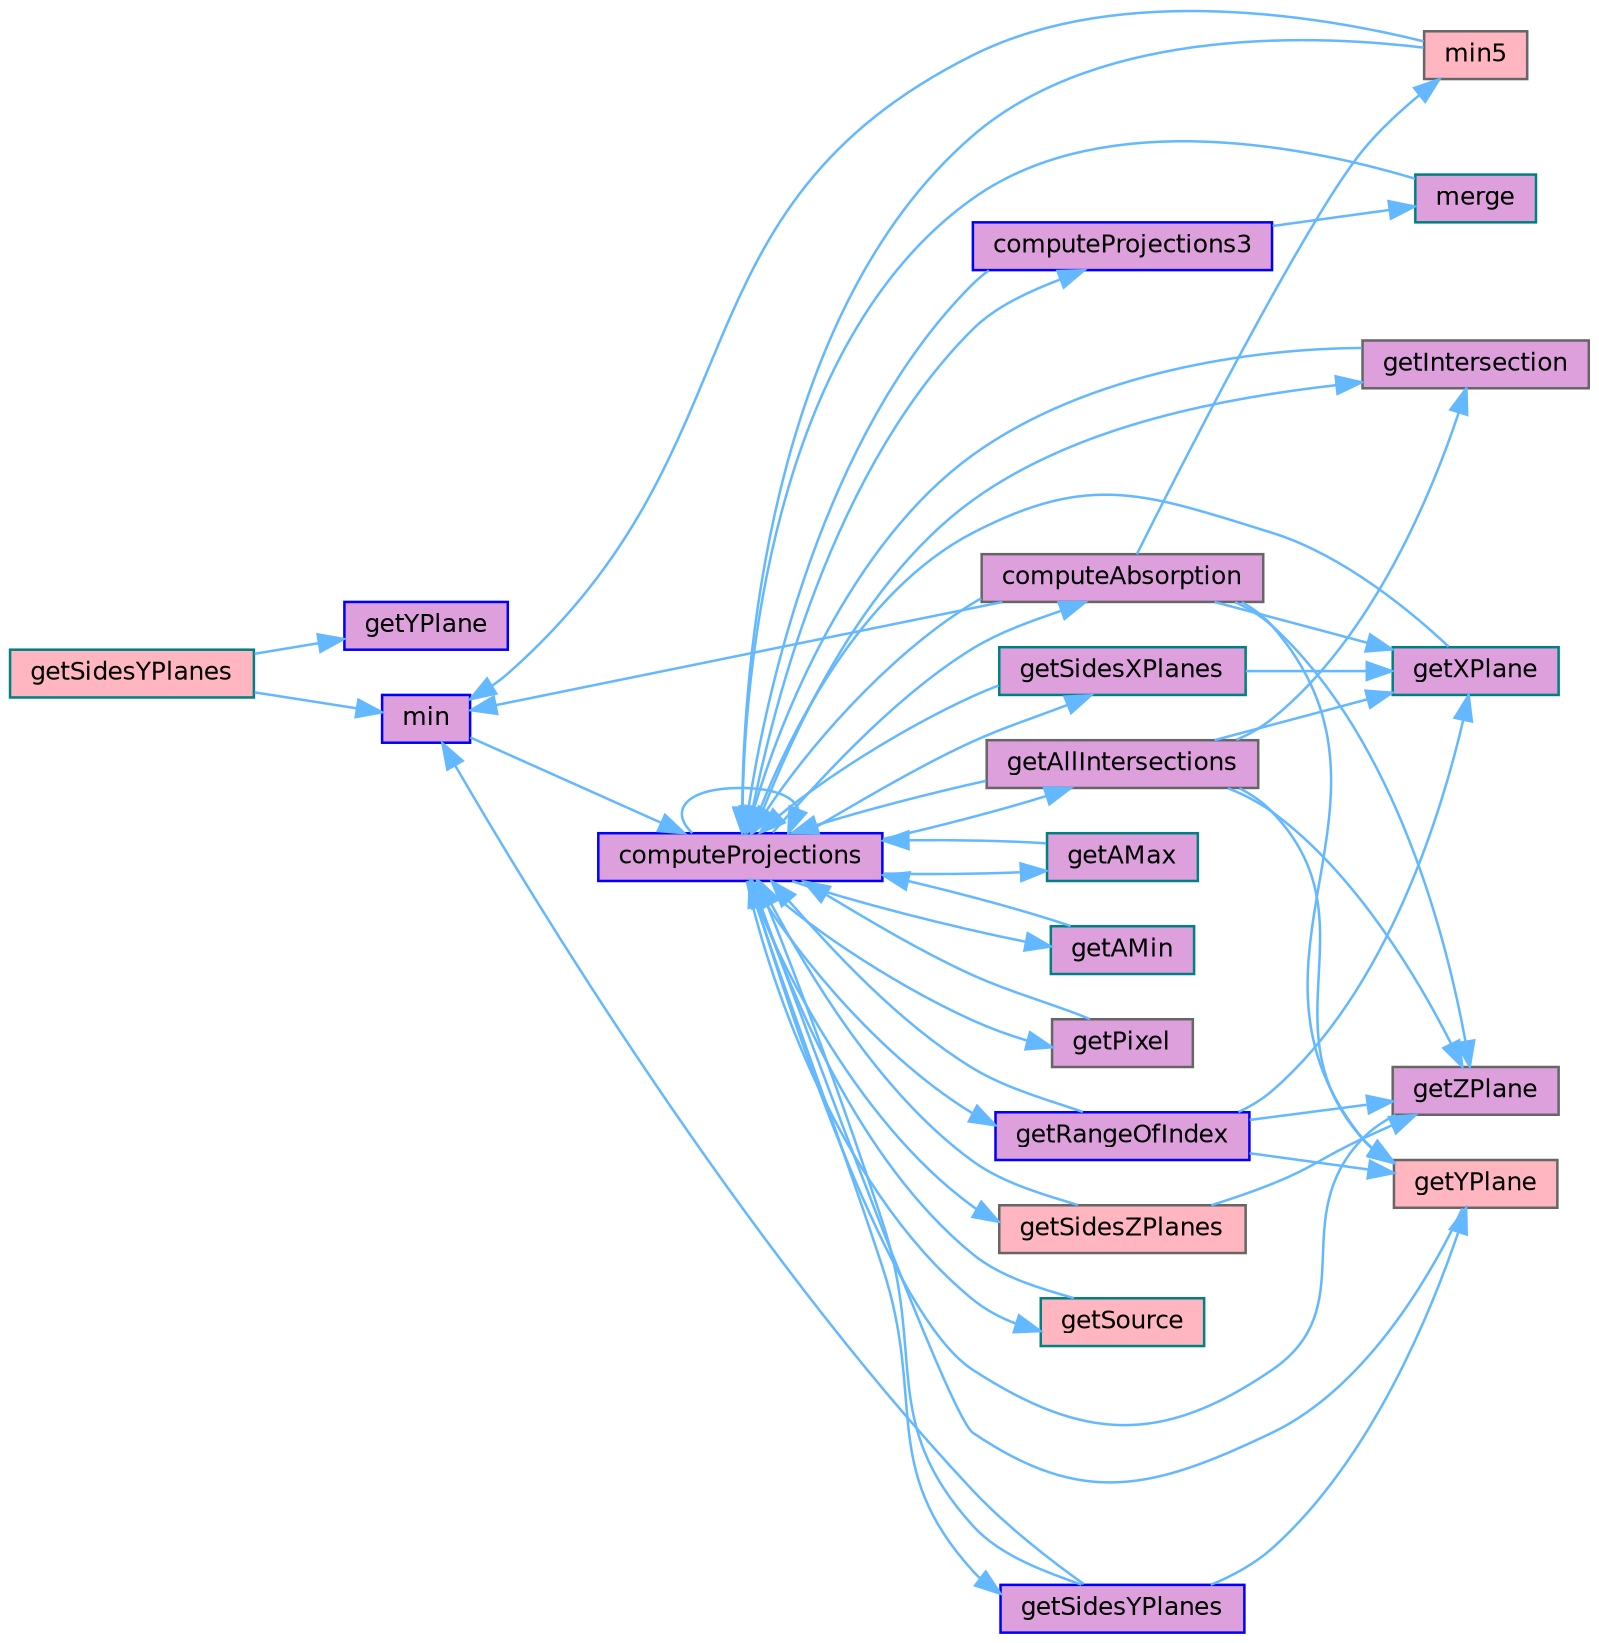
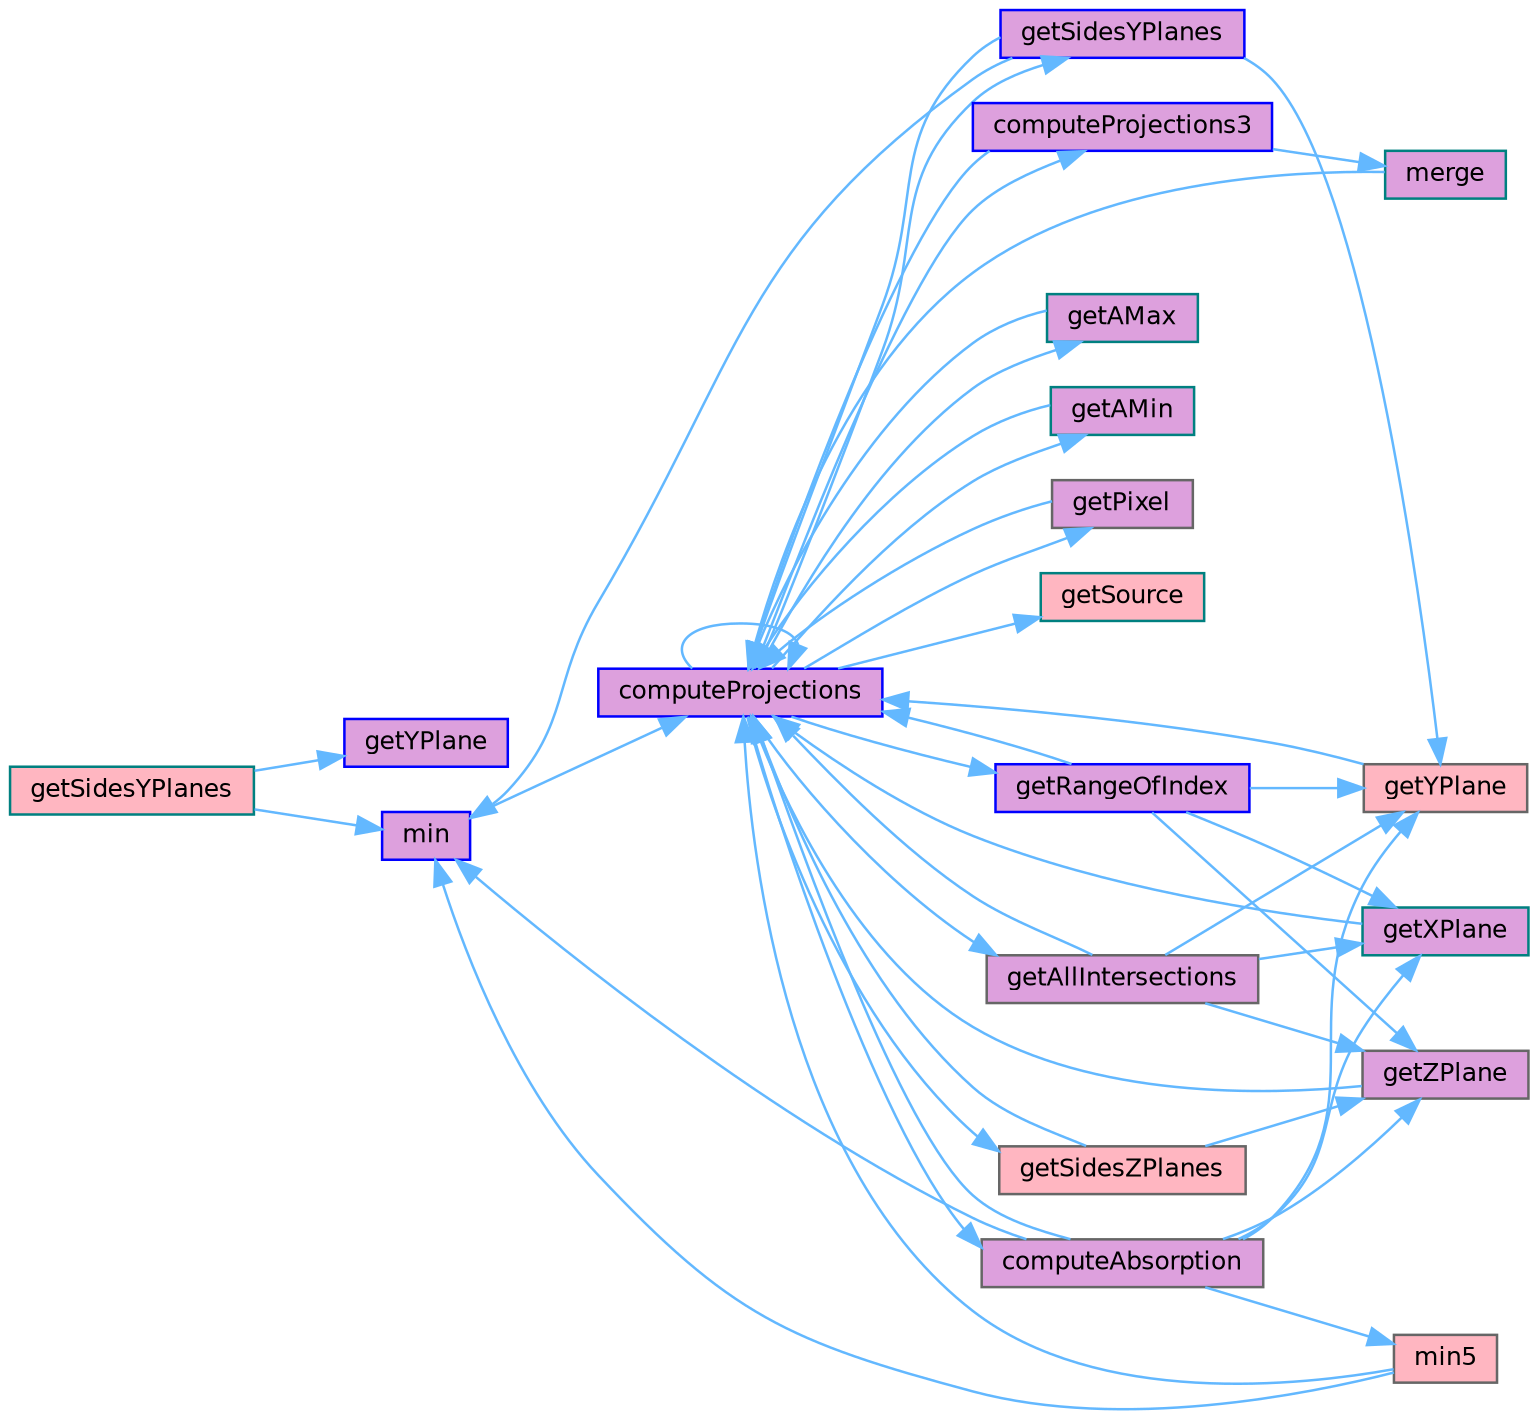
(1476, 364) -> none
(1122, 671) -> none
(874, 1141) -> none
